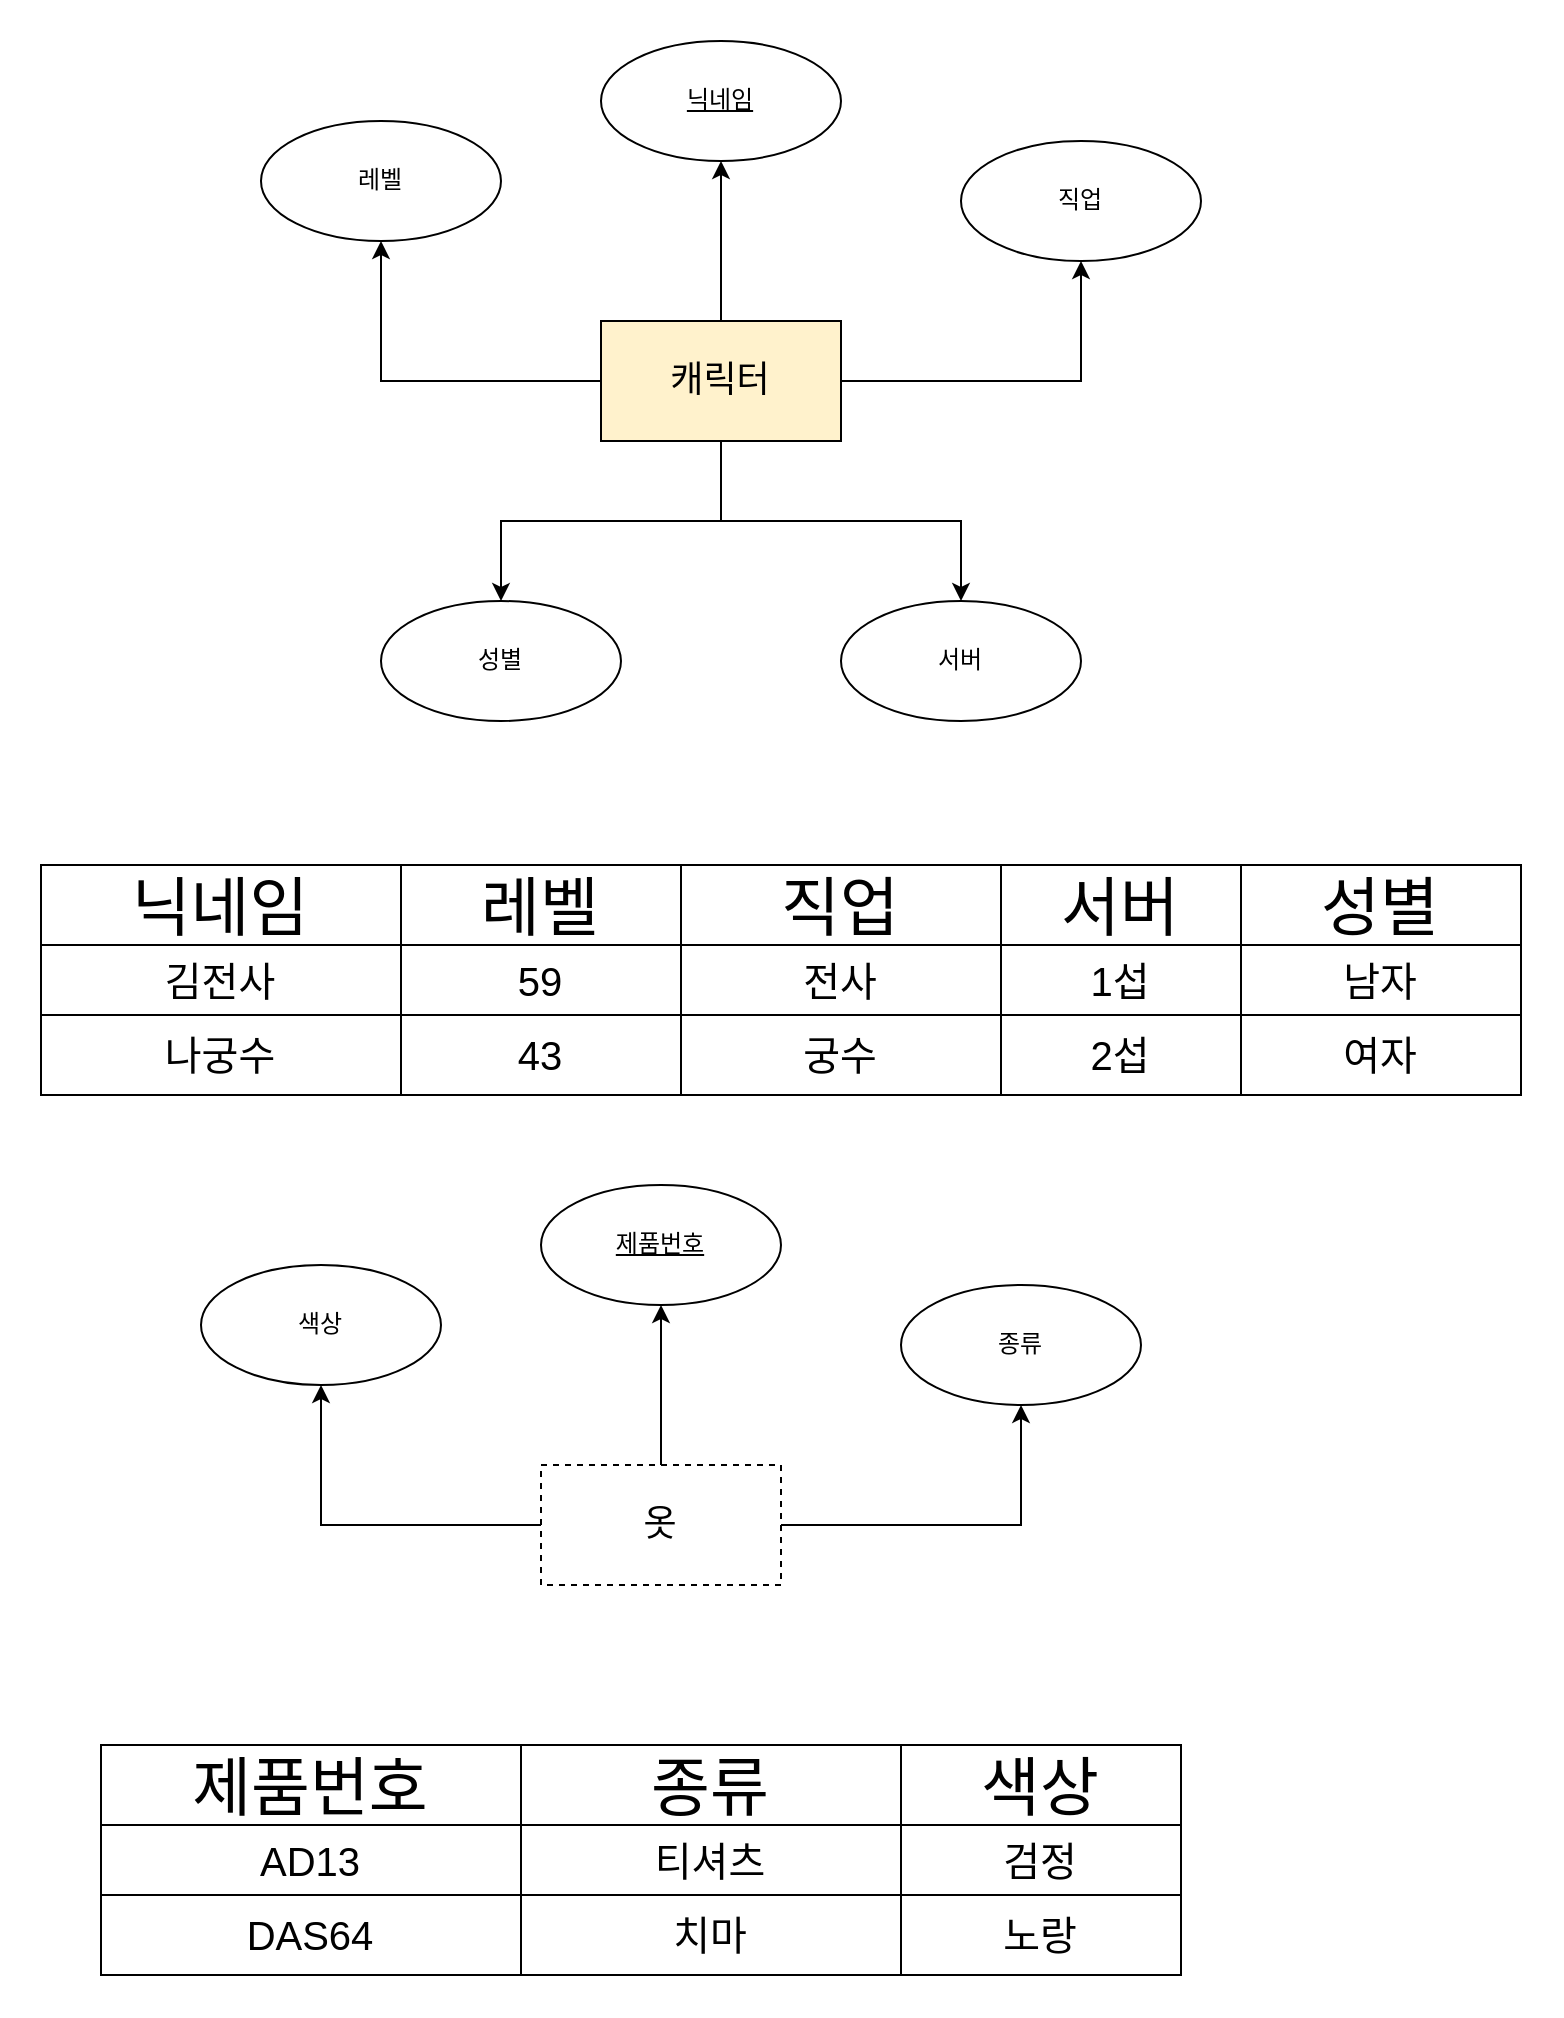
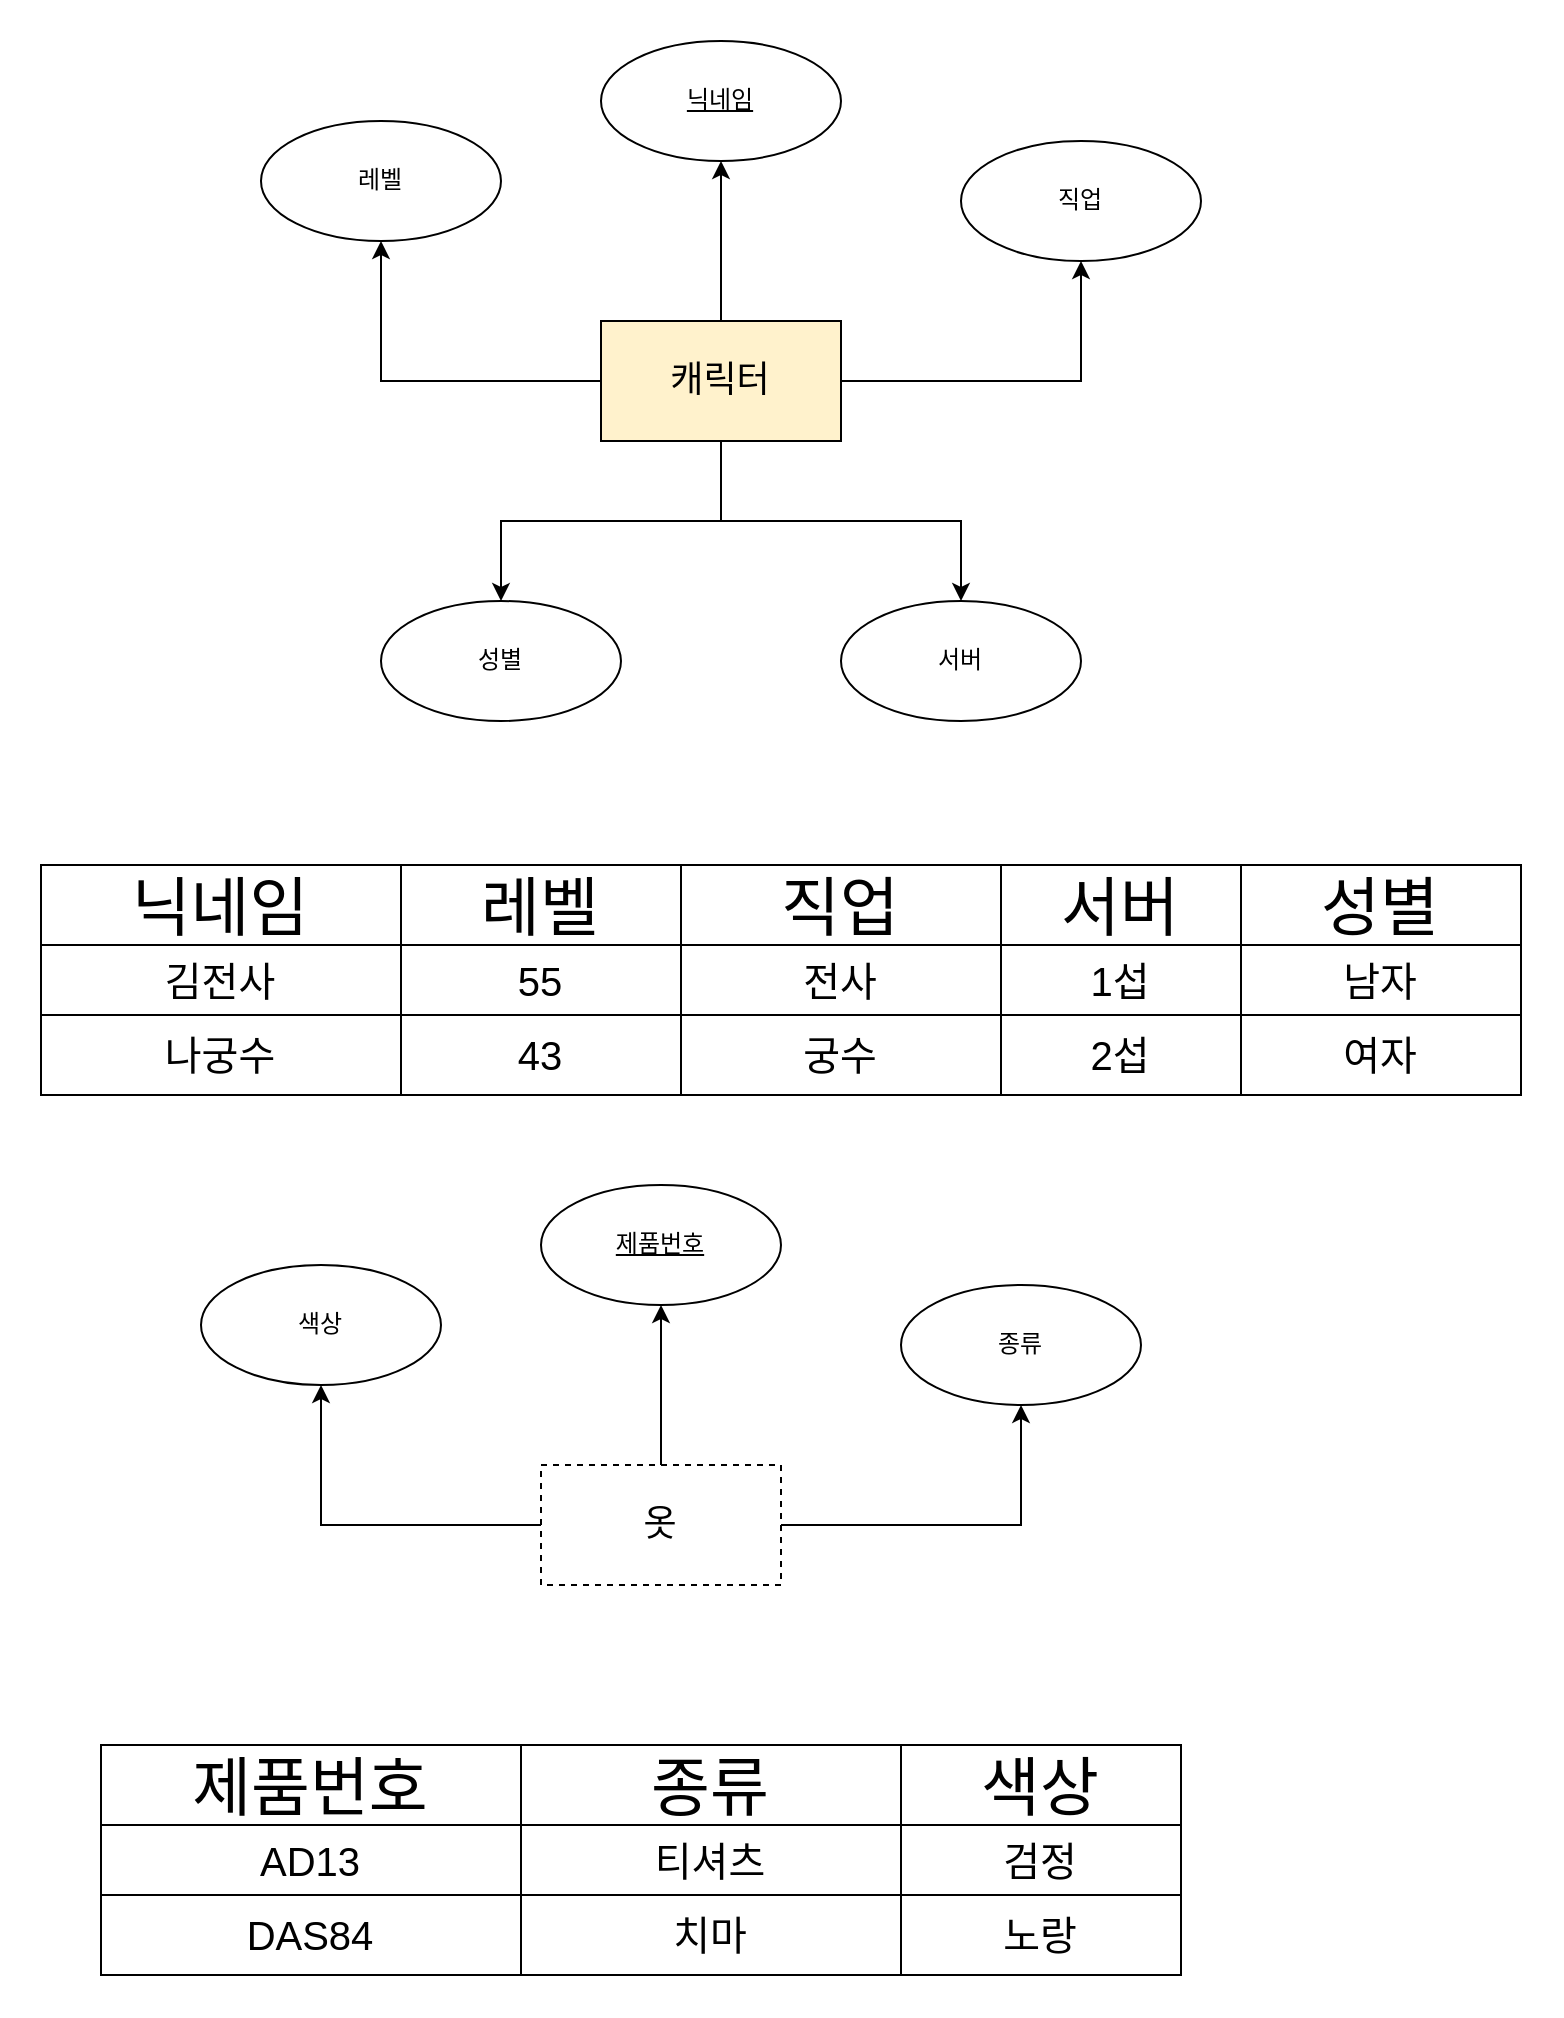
(541, 981) -> (541, 981)
(311, 1935) -> (311, 1935)
